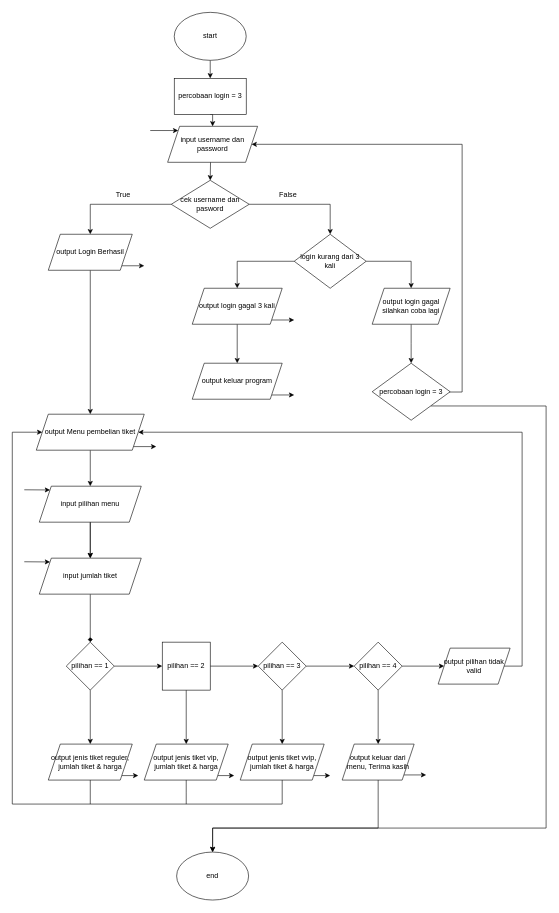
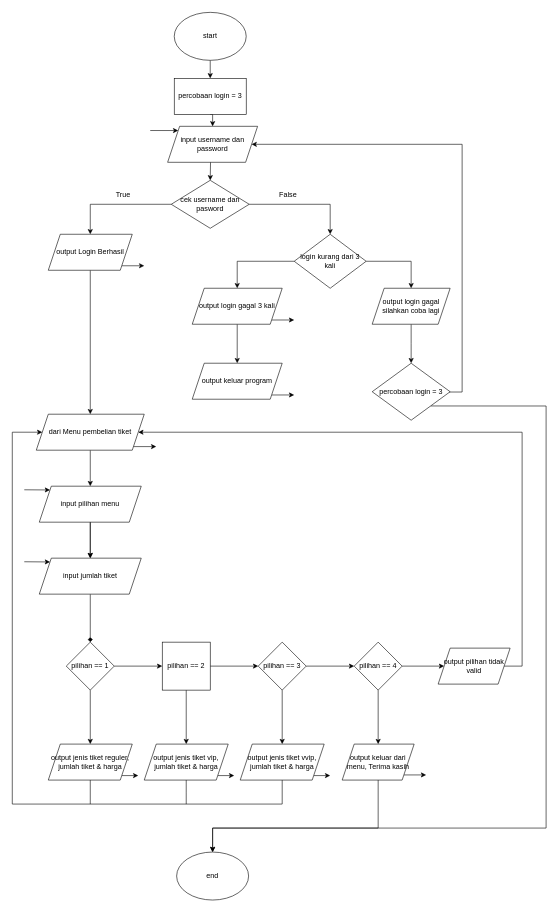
(90, 432) -> (90, 432)
